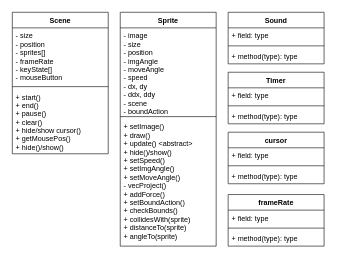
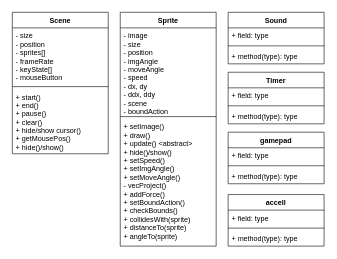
(276, 140) -> (276, 140)
(276, 203) -> (276, 203)
